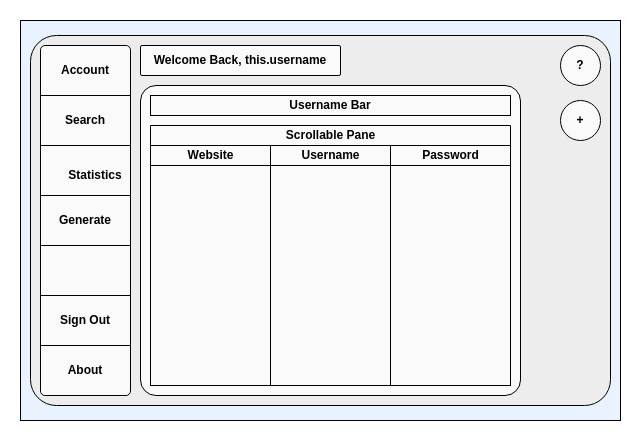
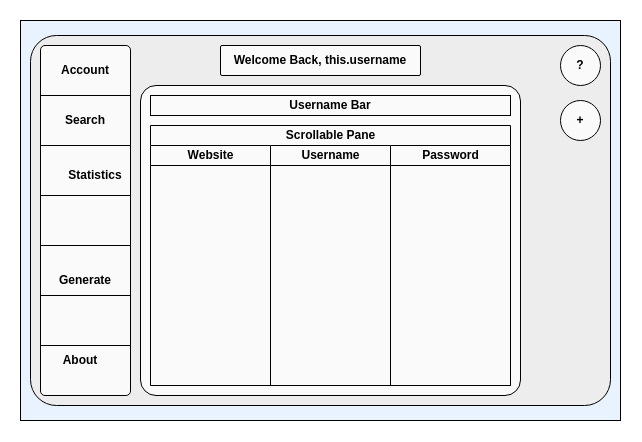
(241, 61) -> (321, 61)
(86, 221) -> (86, 281)
(86, 321) -> none
(86, 371) -> (81, 361)
